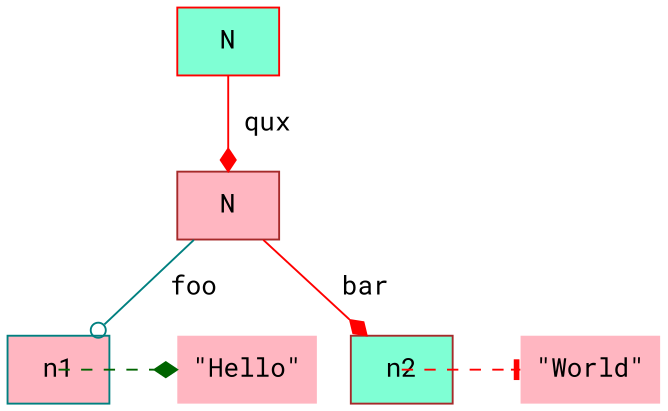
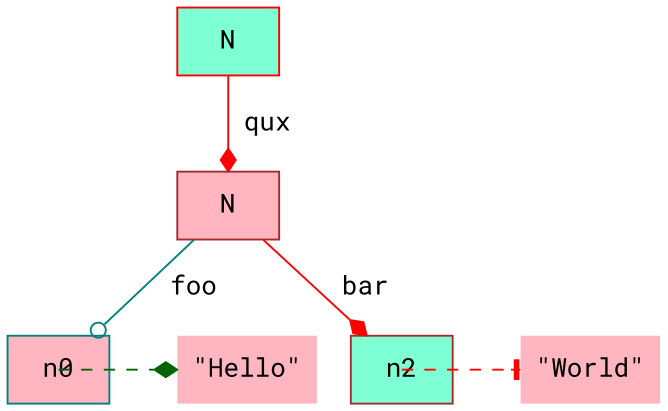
(58, 370) -> (58, 370)
